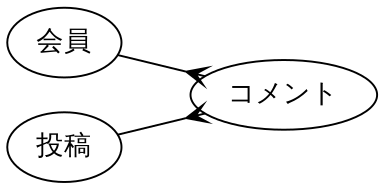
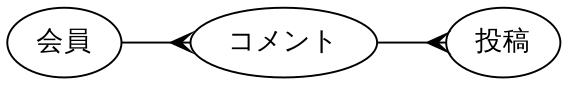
(151, 126) -> (402, 43)
